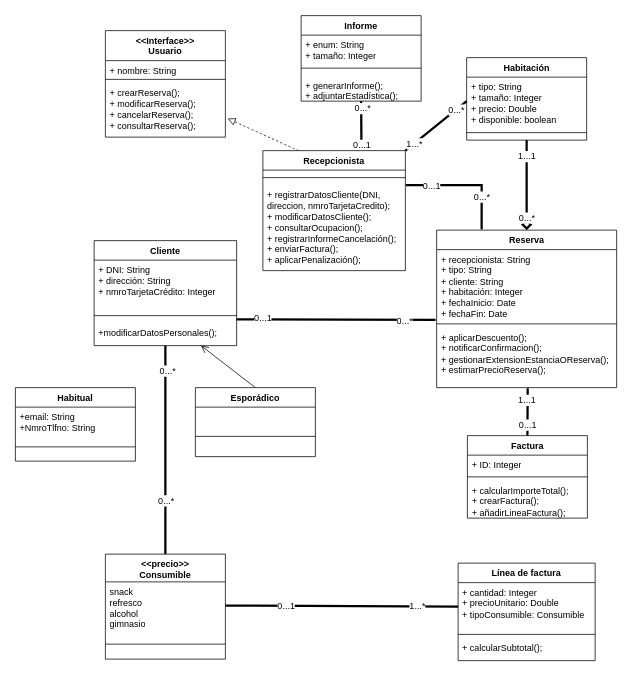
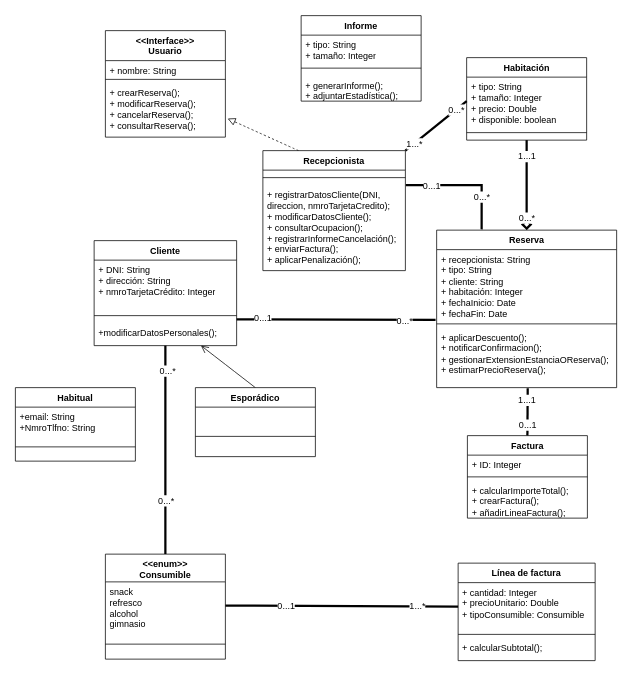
(345, 56) -> (345, 56)
(361, 125) -> none
(165, 570) -> (165, 570)
